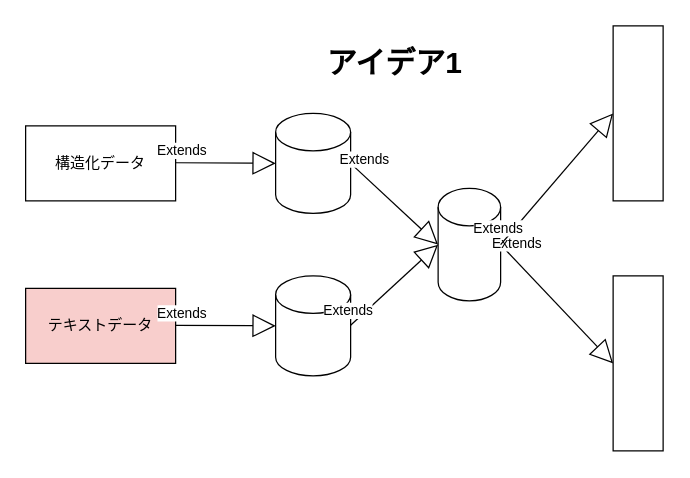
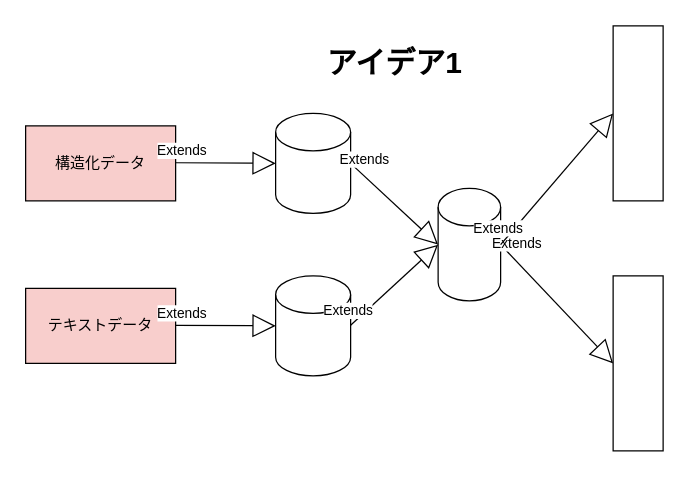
(101, 163) -> (101, 163)
